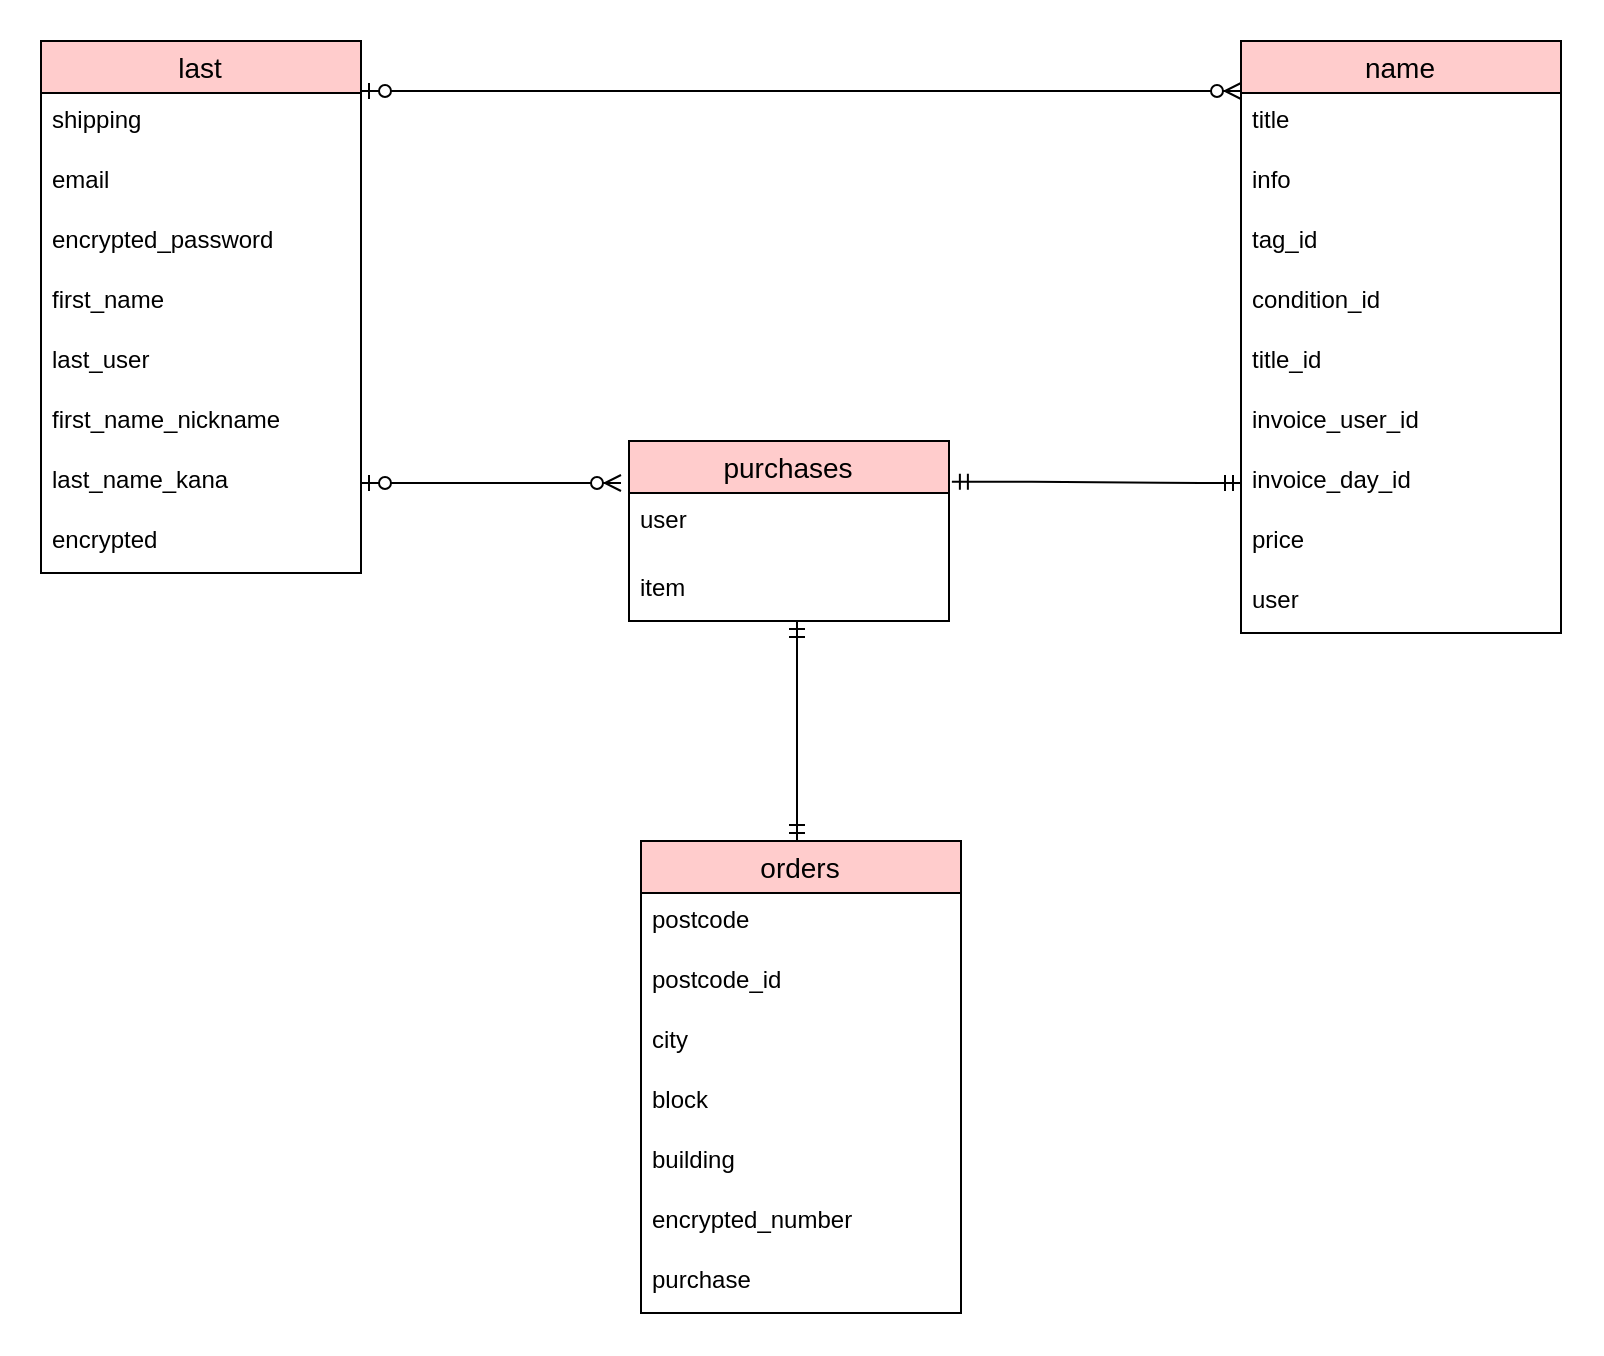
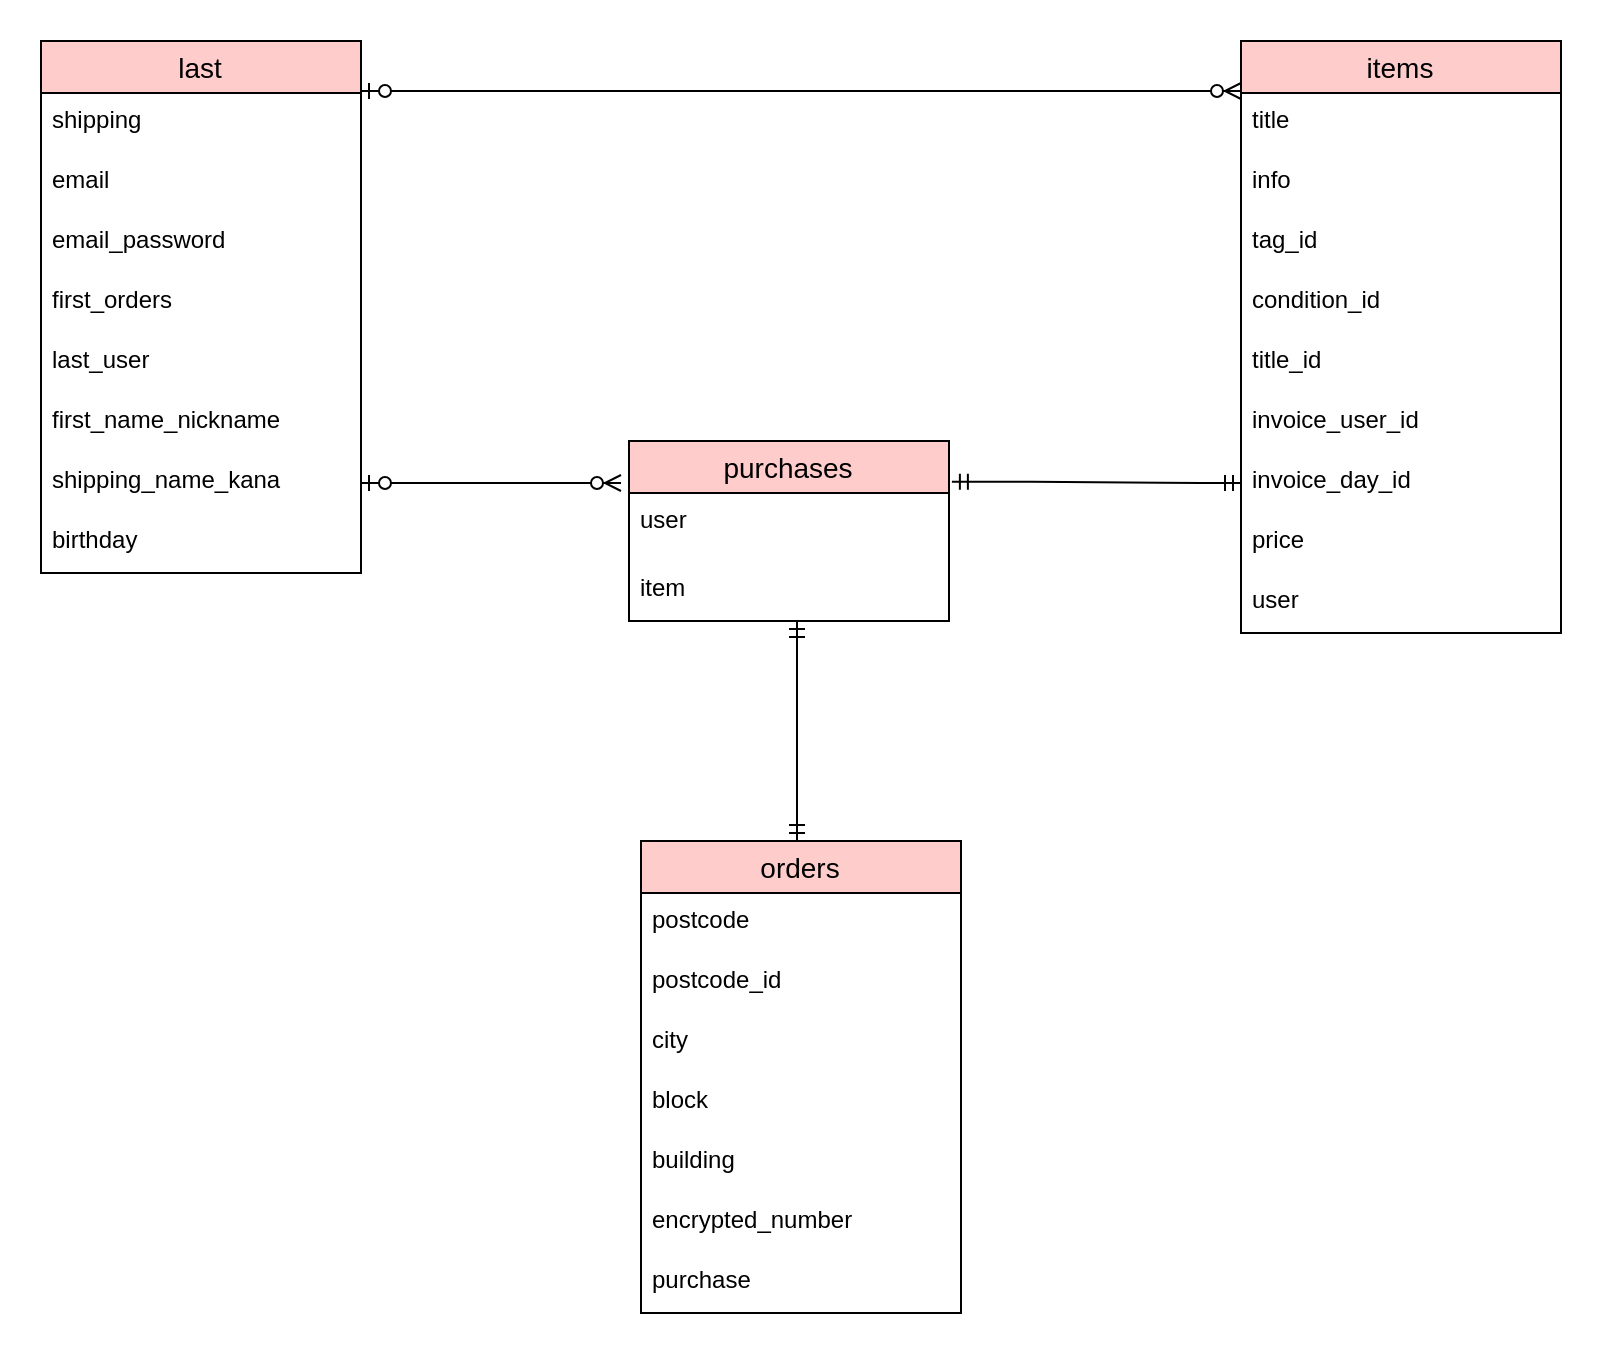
(1400, 69) -> (1400, 69)
(173, 240) -> (140, 240)
(116, 300) -> (130, 300)
(143, 480) -> (167, 480)
(112, 540) -> (103, 540)
